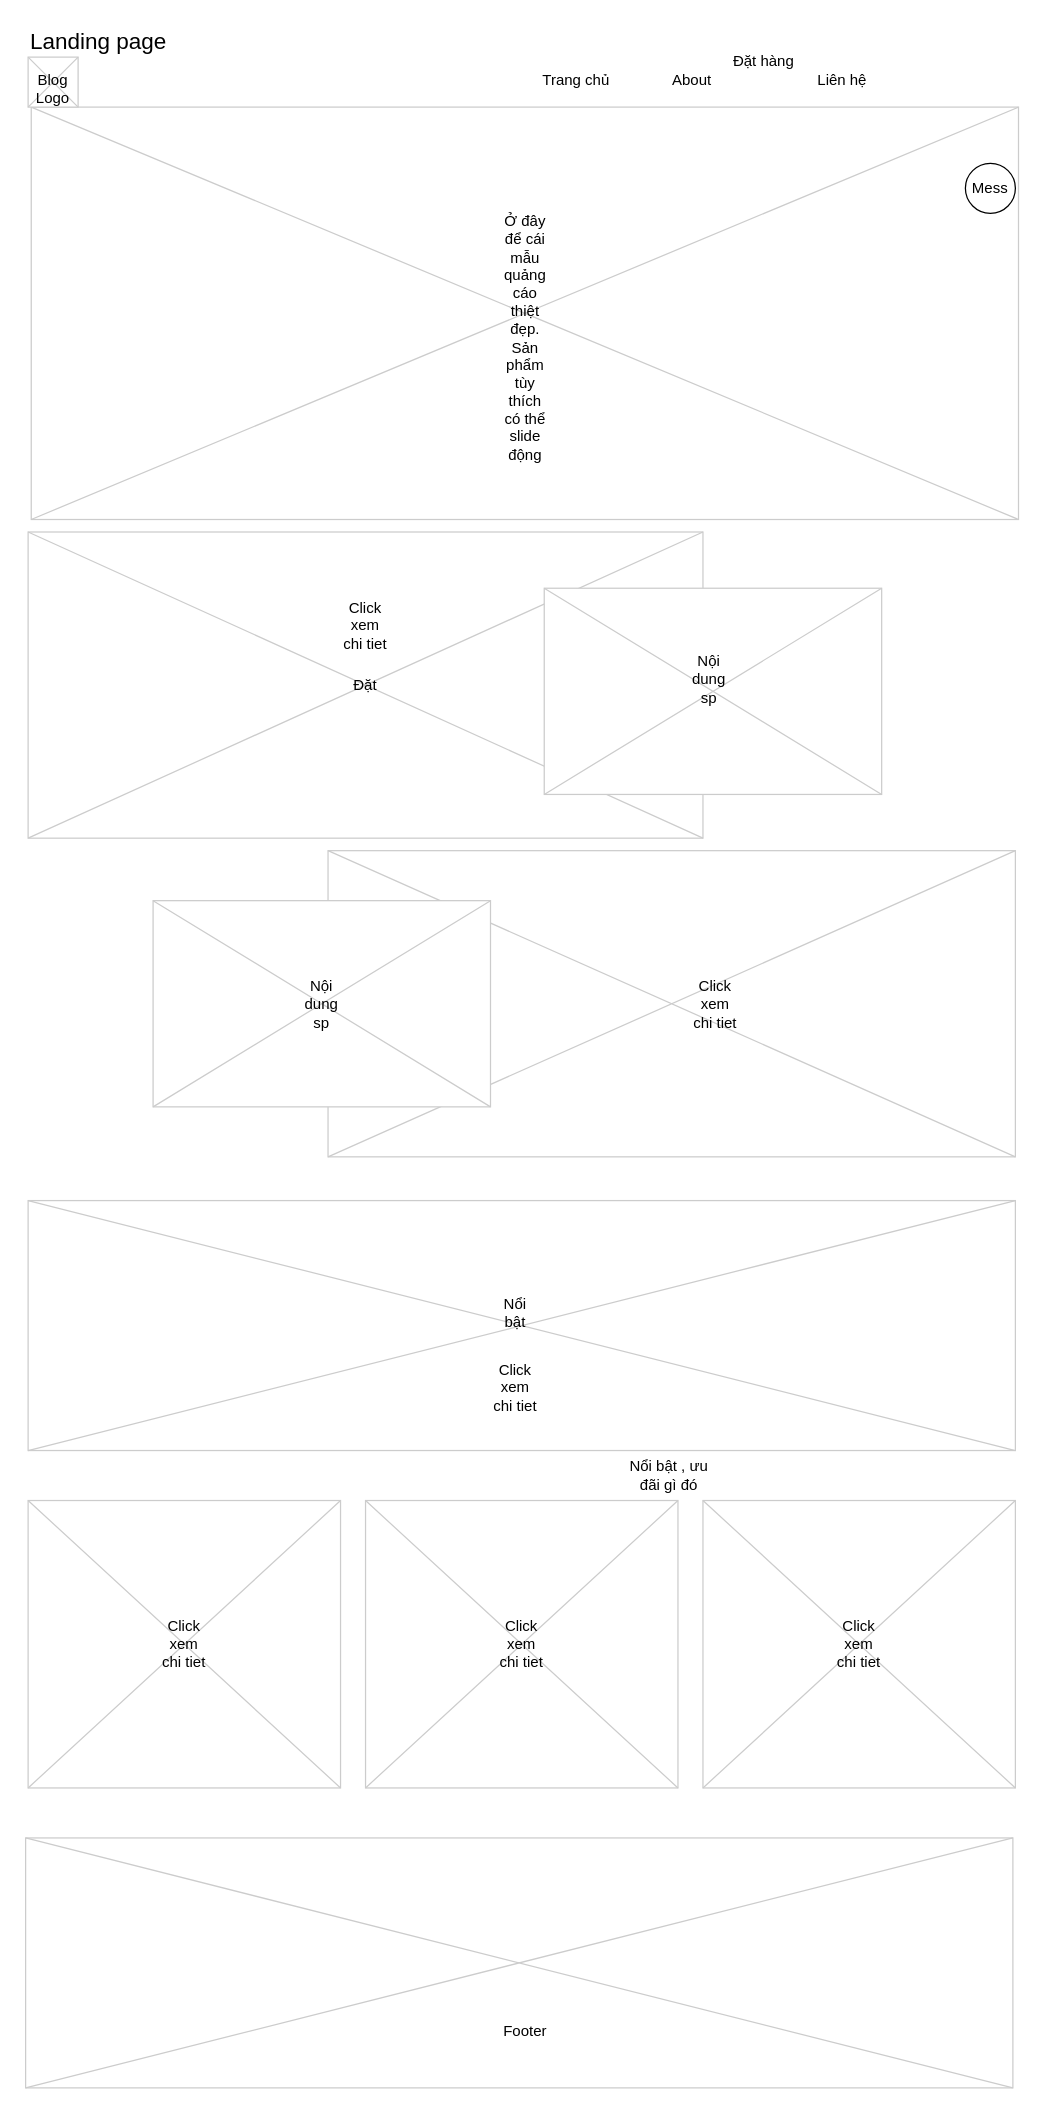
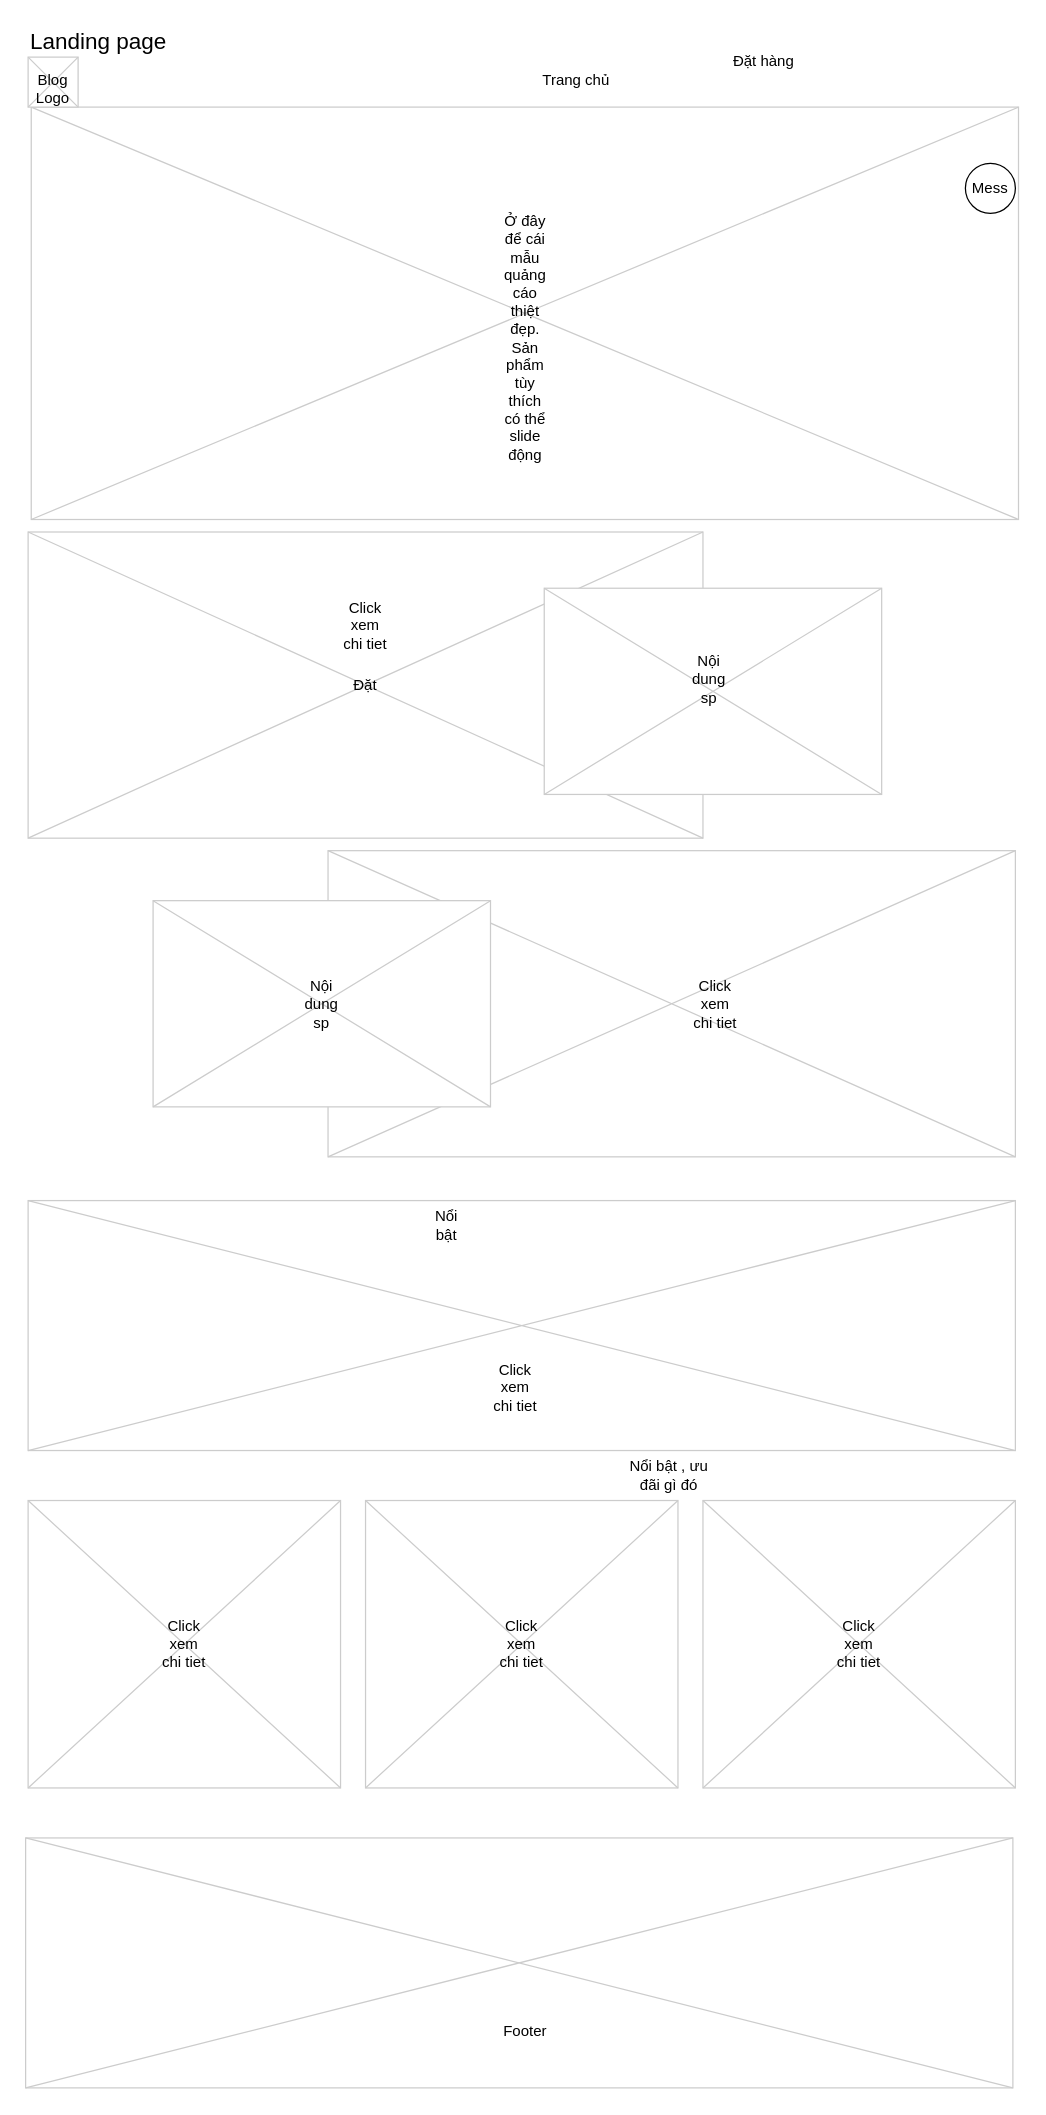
(689, 82) -> none
(834, 82) -> none
(516, 1313) -> (447, 1226)
